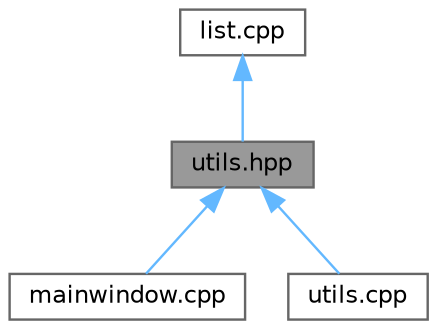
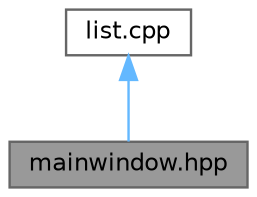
(243, 165) -> (129, 165)
(127, 297) -> none
(358, 297) -> none
